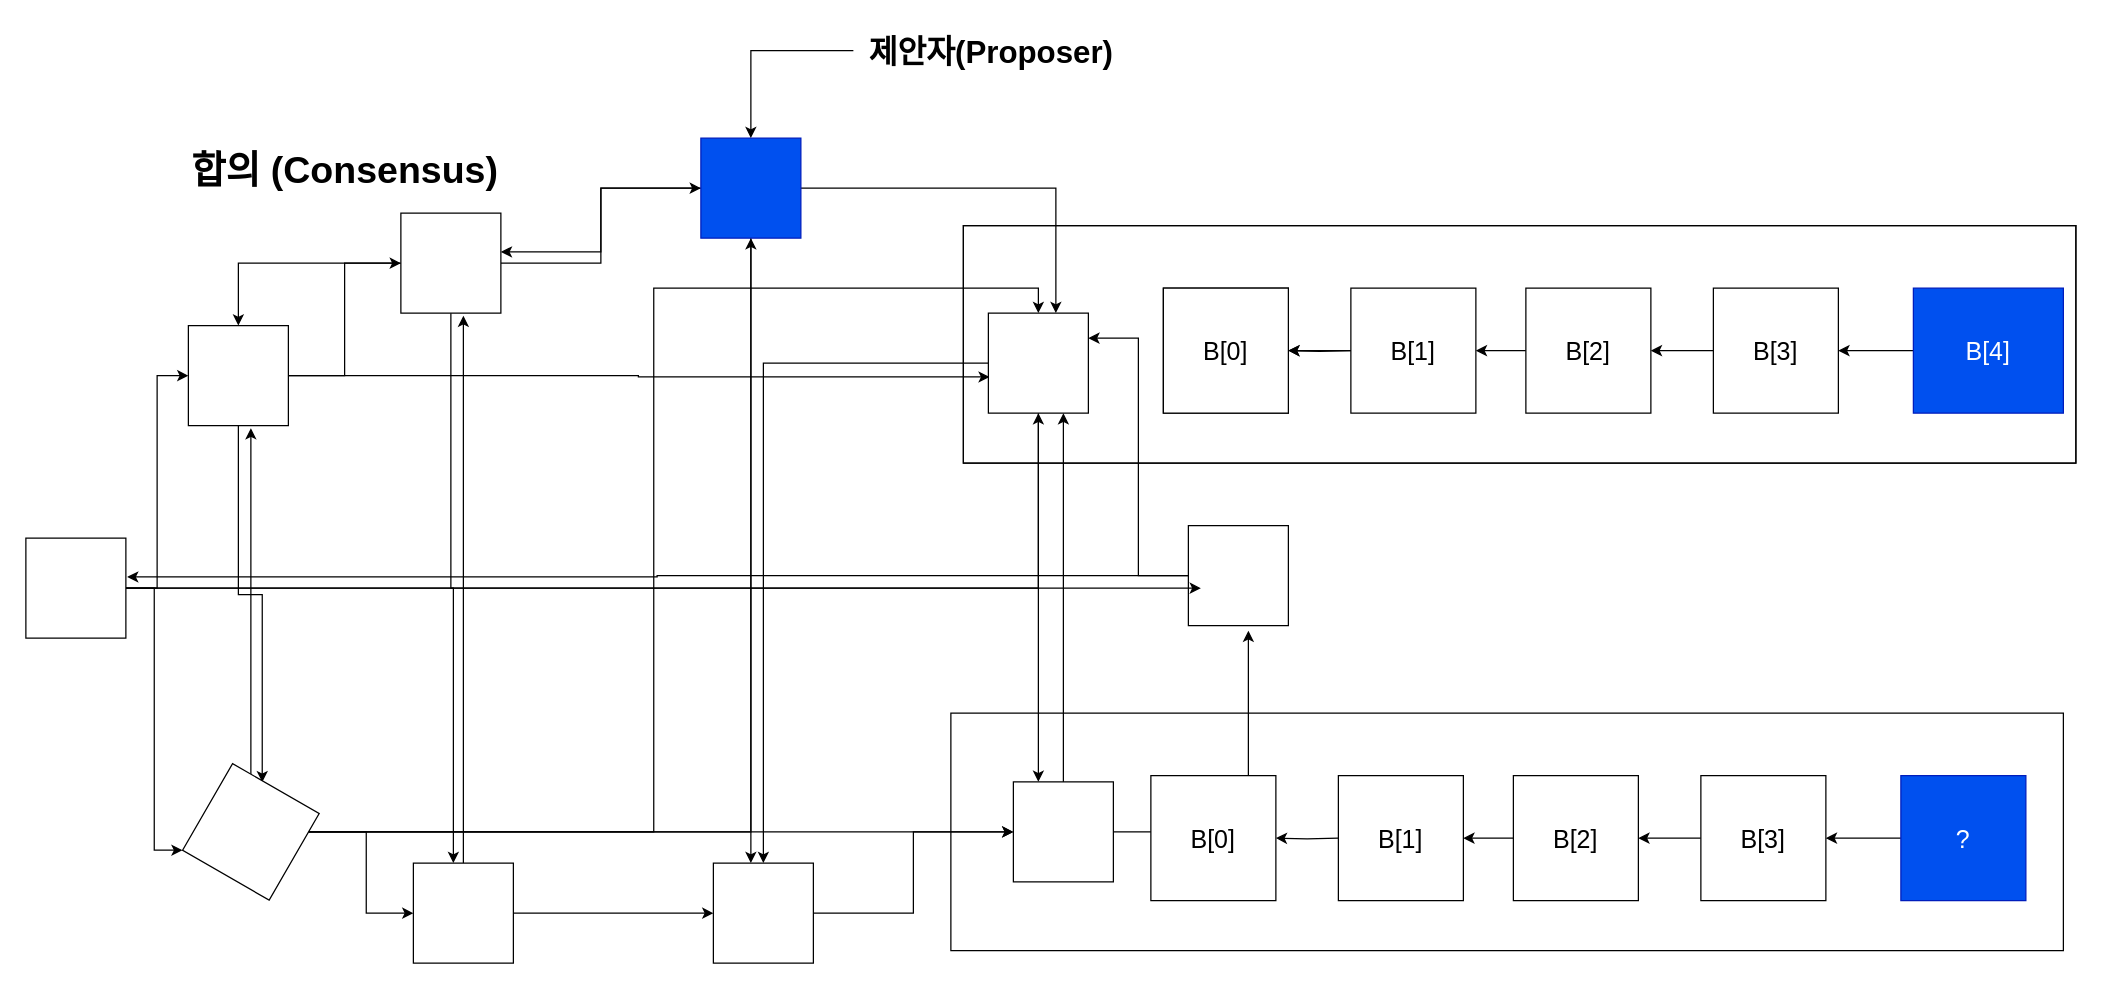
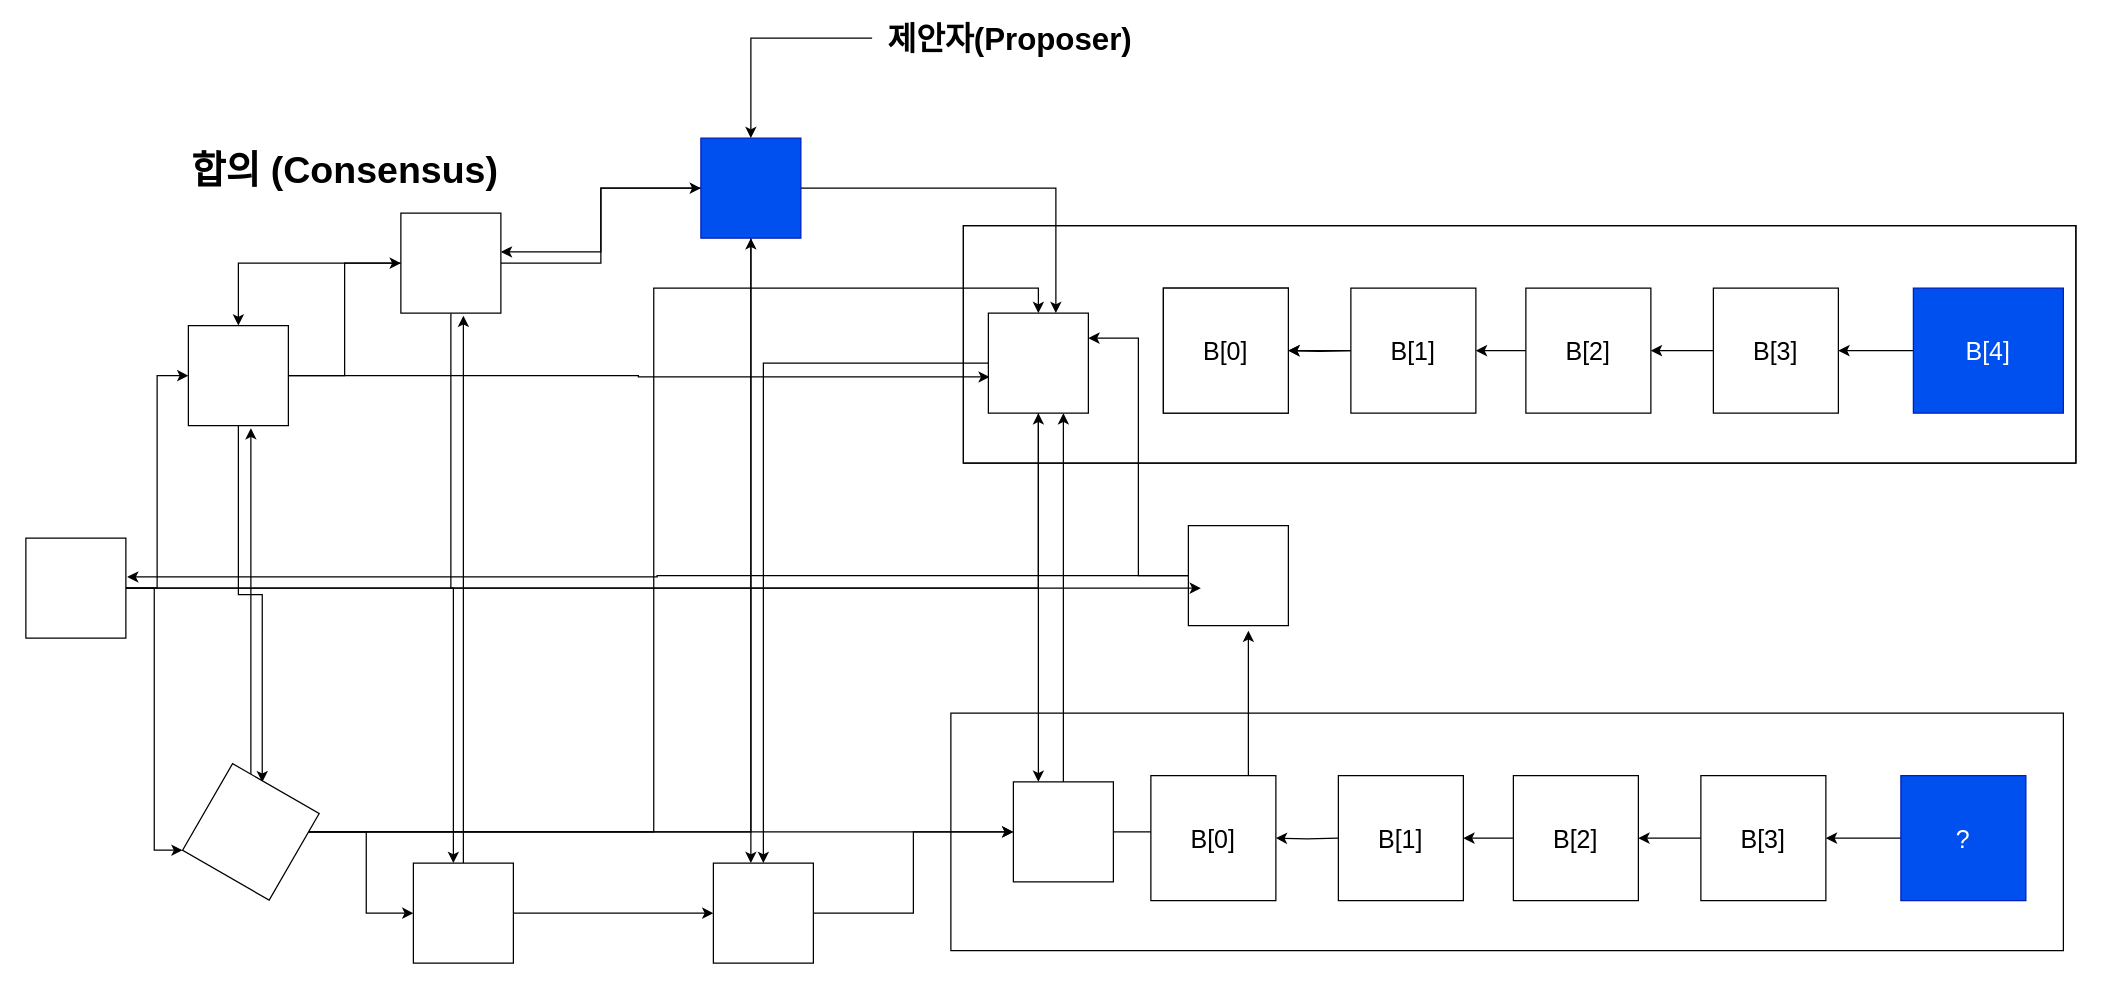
(991, 51) -> (1009, 38)
